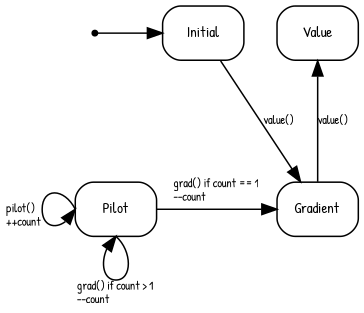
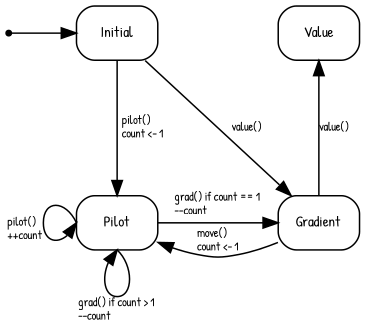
none -> (117, 120)
none -> (226, 257)
